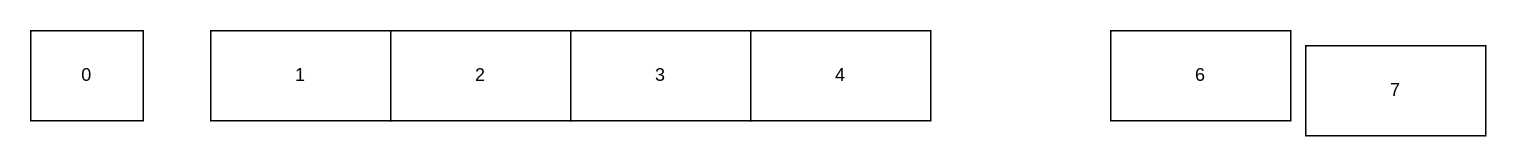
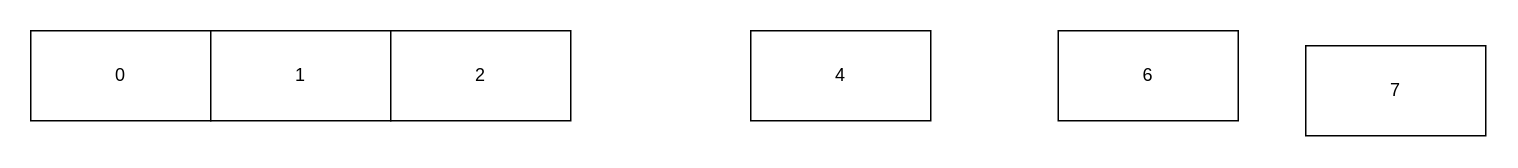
(87, 76) -> (121, 76)
(661, 76) -> none
(1201, 76) -> (1148, 76)
